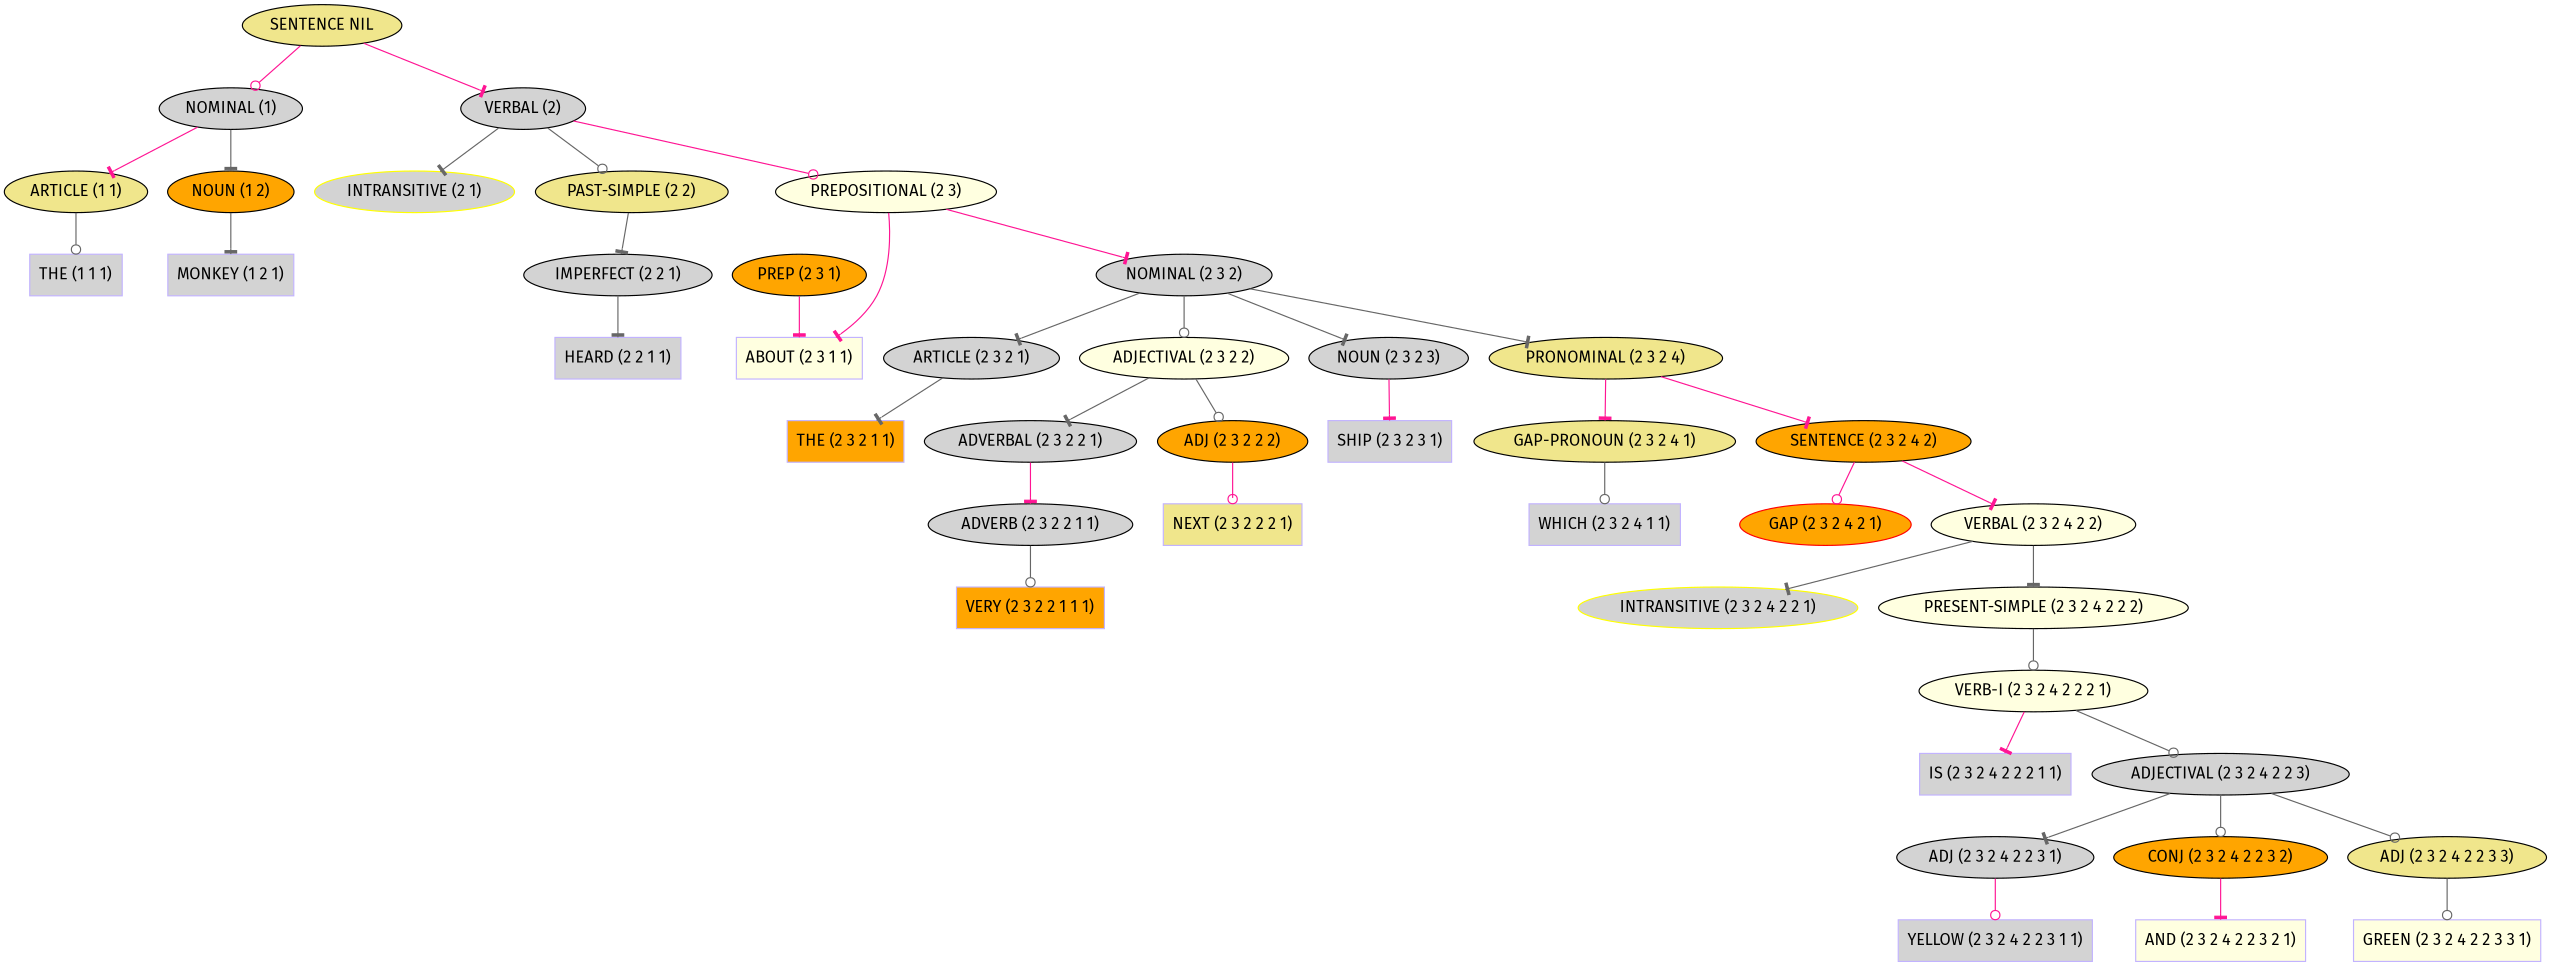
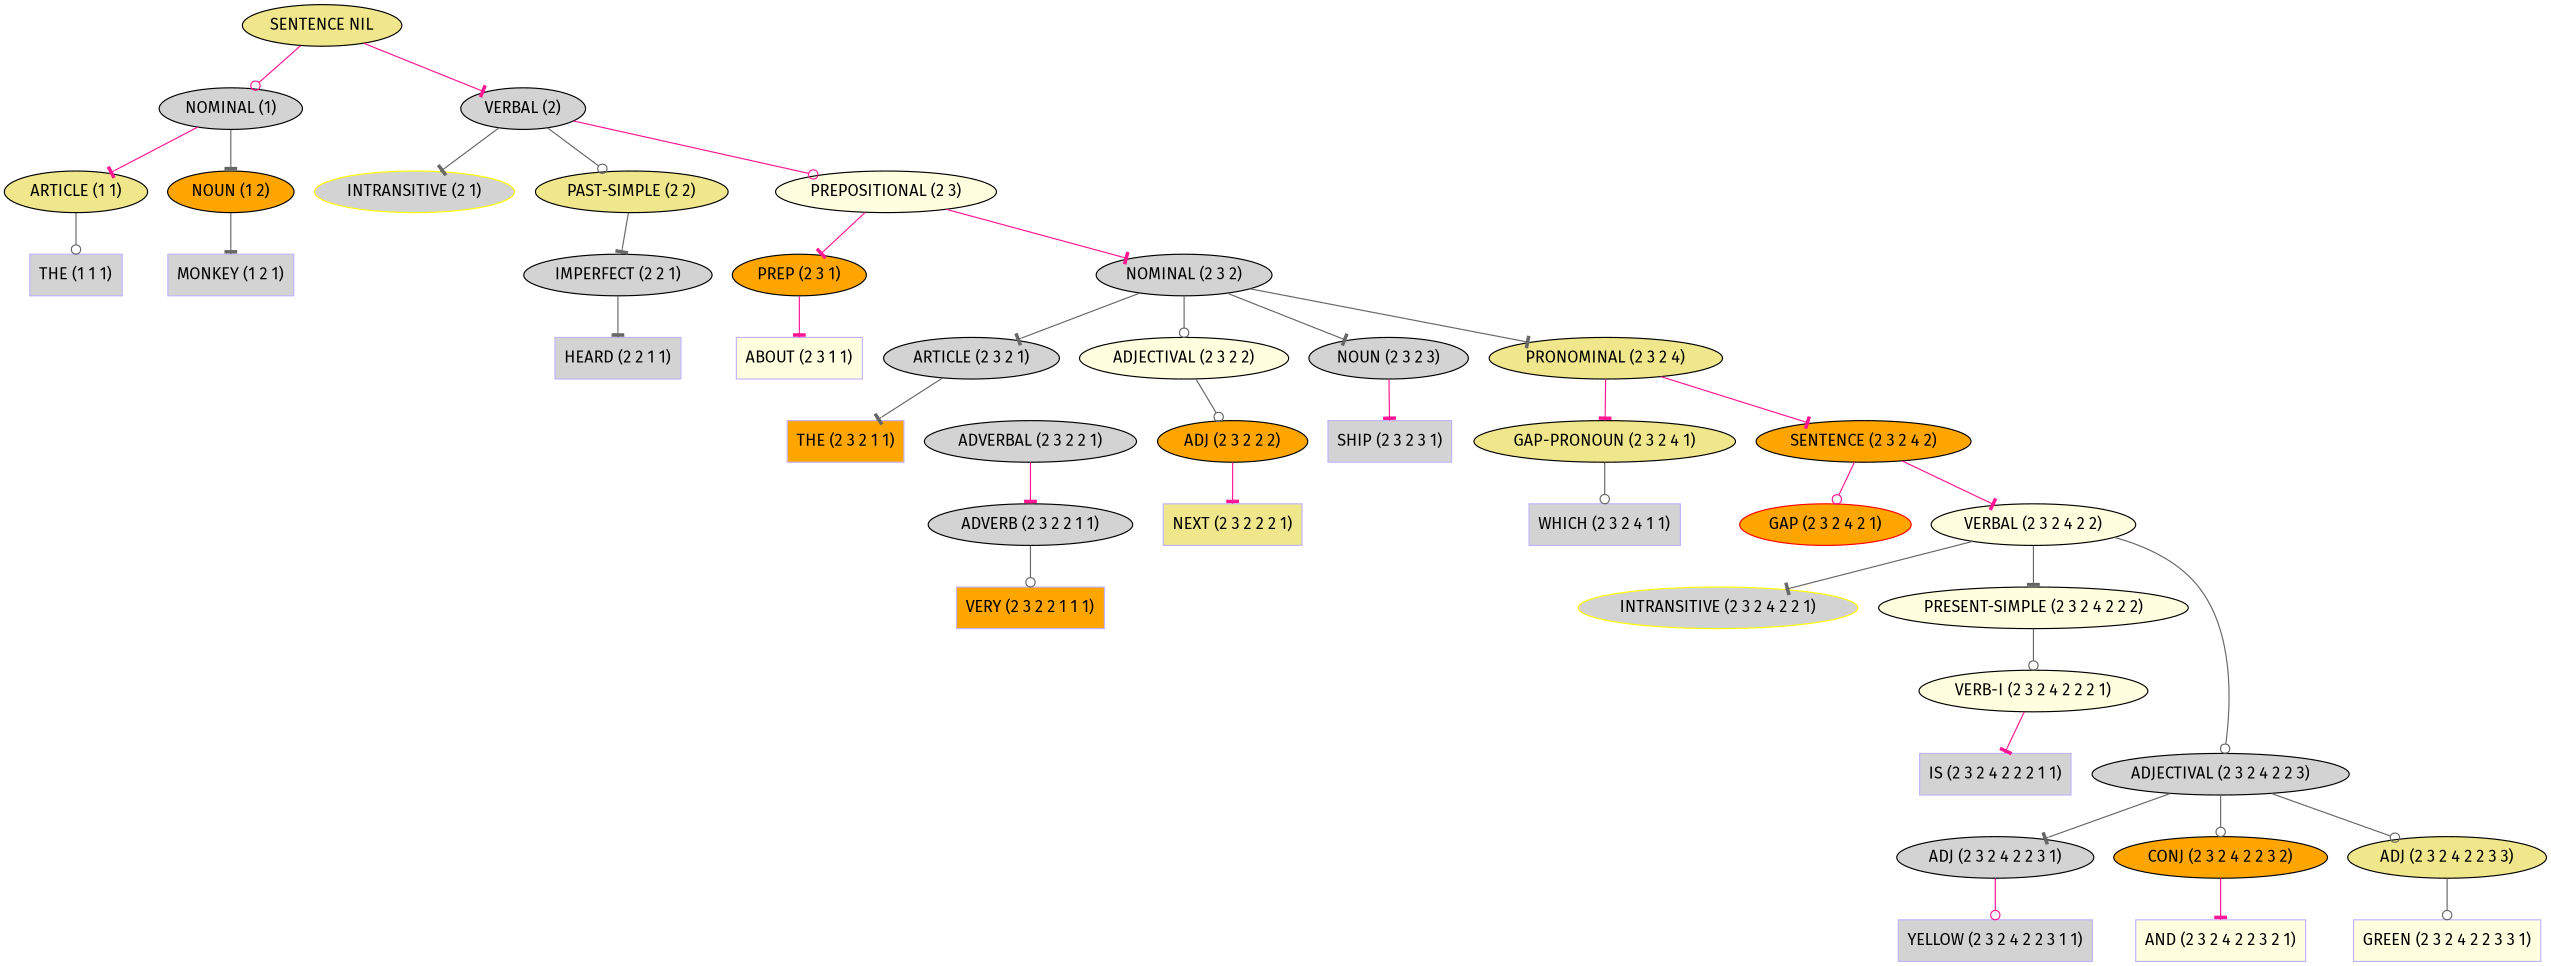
(883, 281) -> (844, 232)
(1110, 398) -> none
(1233, 480) -> (1233, 480)
(2122, 731) -> (2214, 615)
